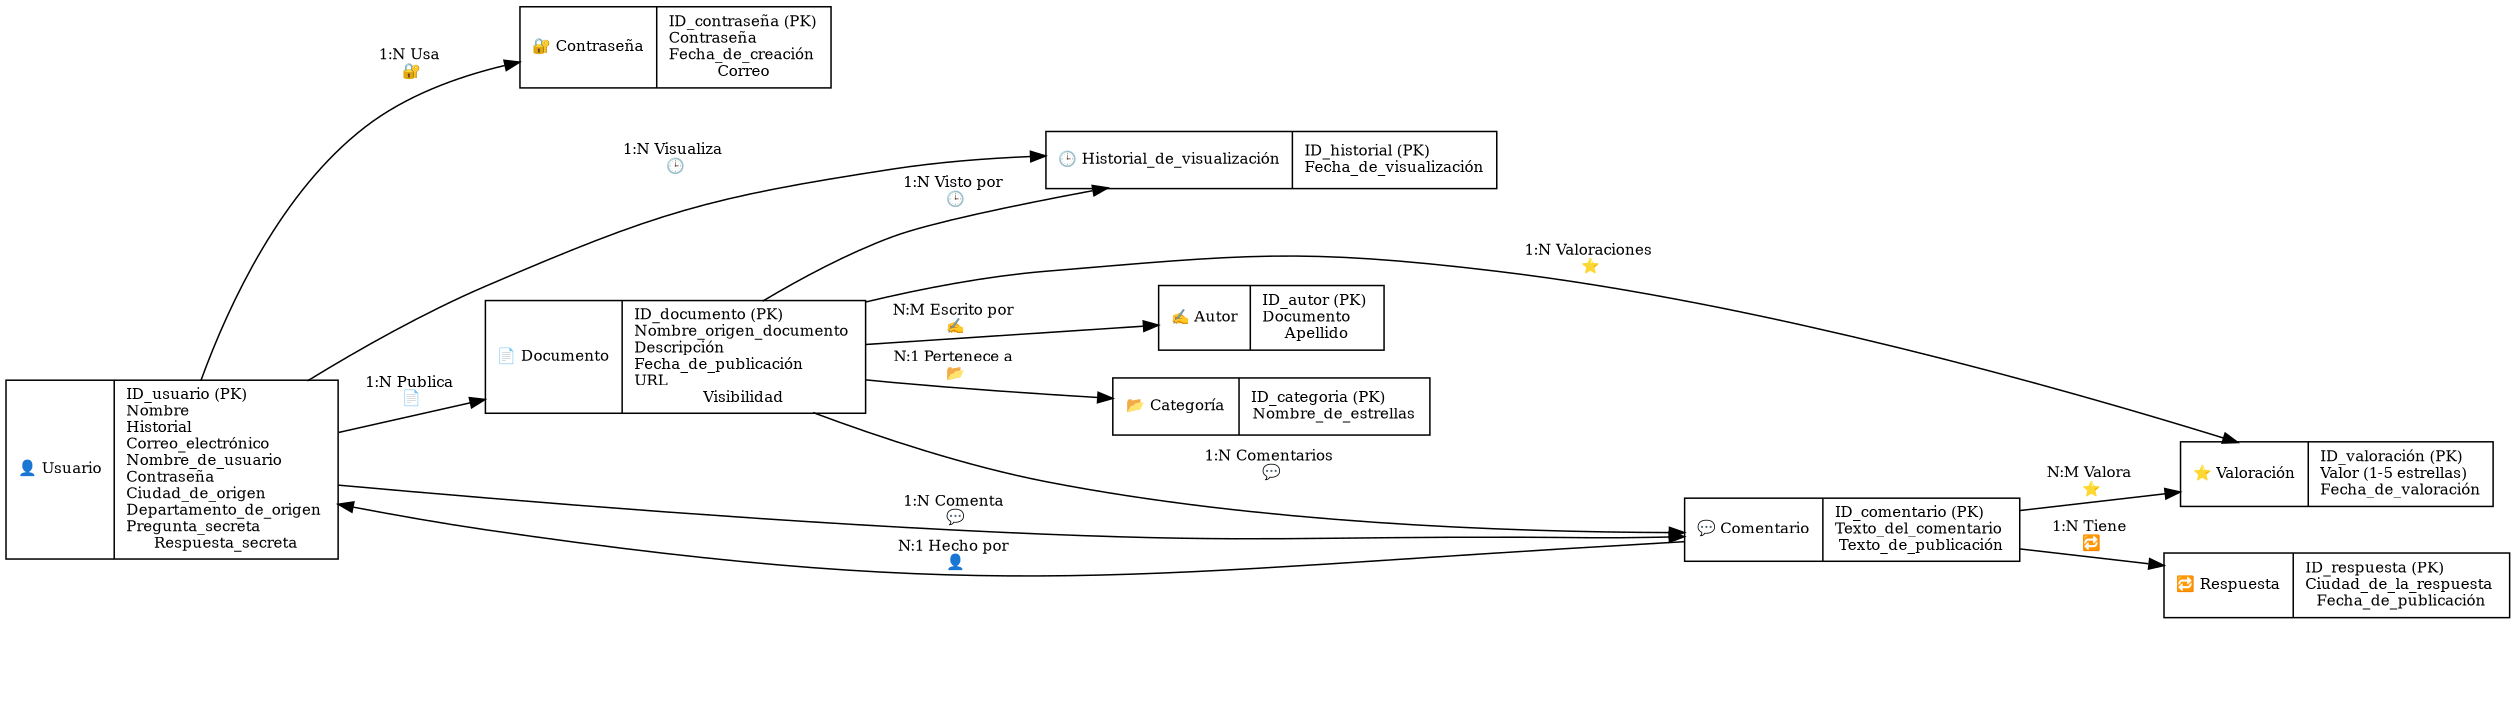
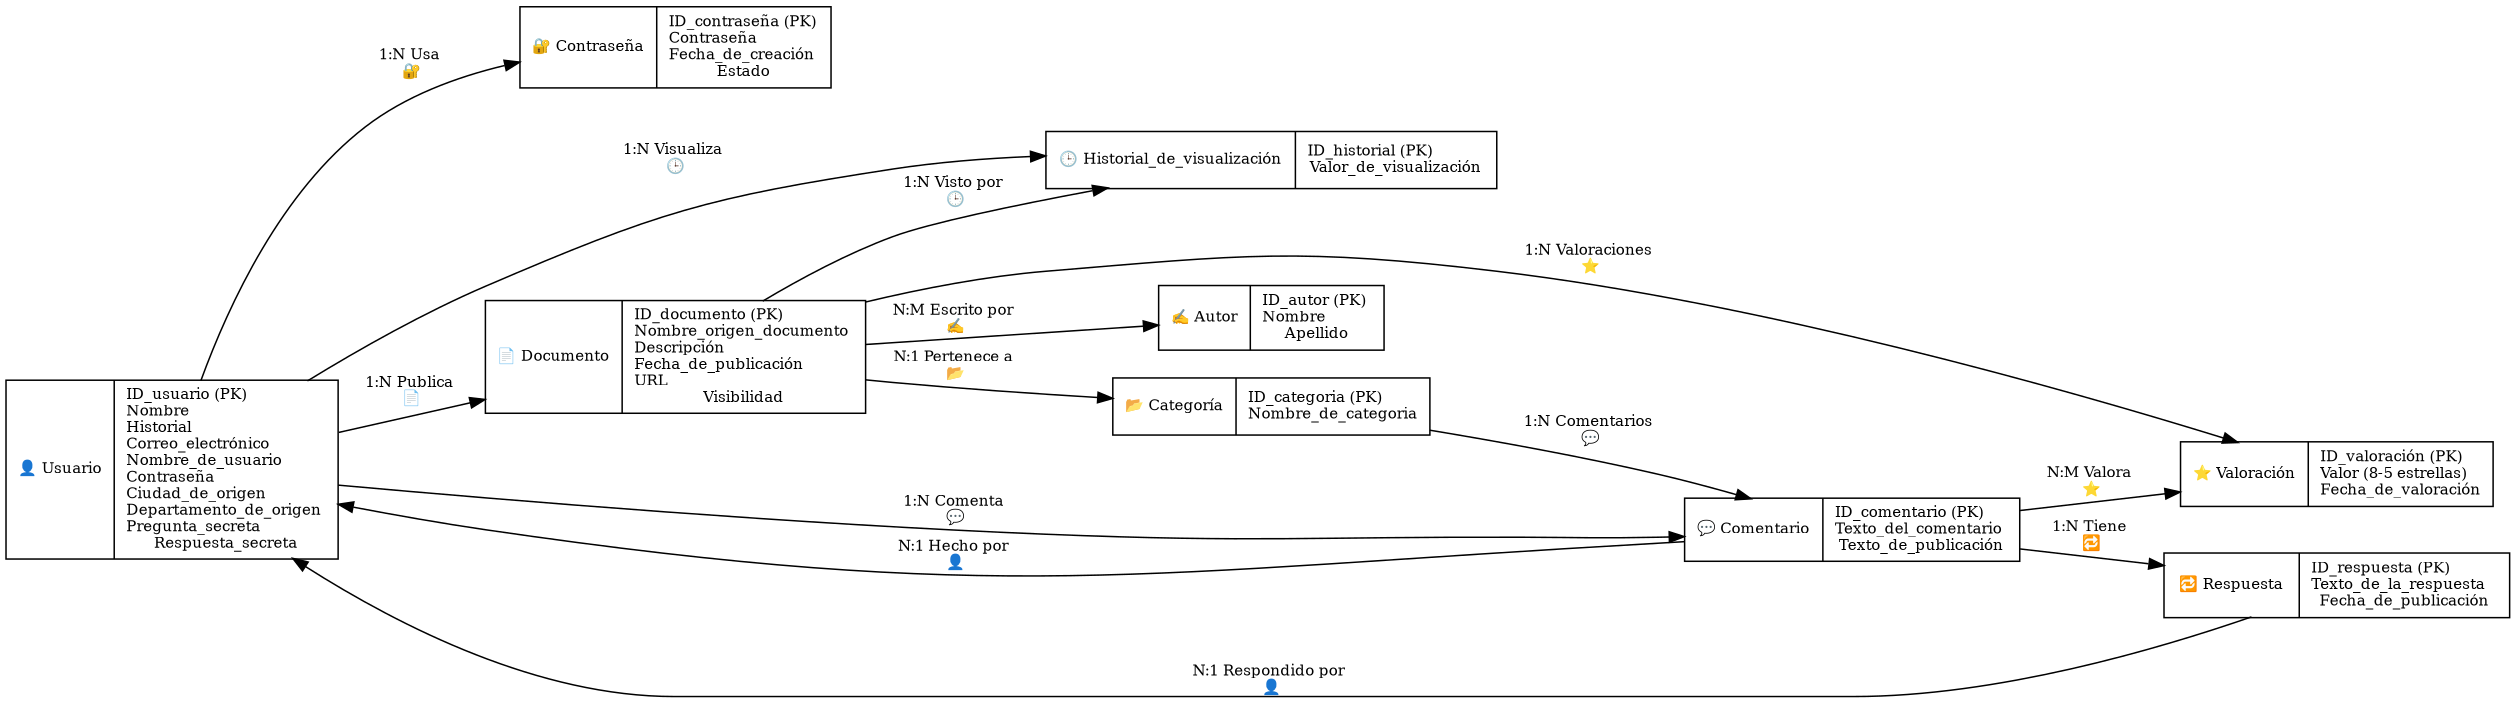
(744, 71) -> (744, 71)
(1395, 168) -> (1396, 168)
(1309, 317) -> (1297, 317)
(1334, 414) -> (1333, 414)
(2396, 473) -> (2396, 473)
(1235, 510) -> (1584, 458)
(2401, 585) -> (2401, 585)
none -> (1270, 697)
